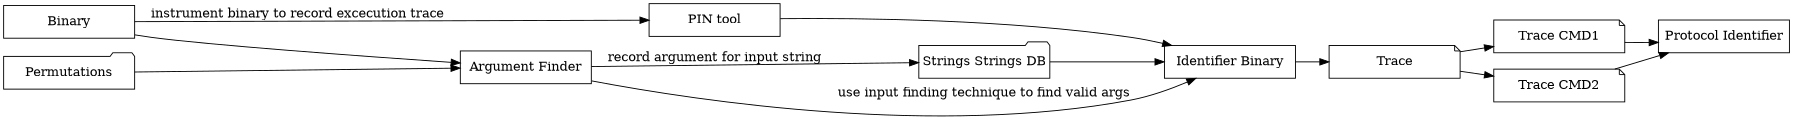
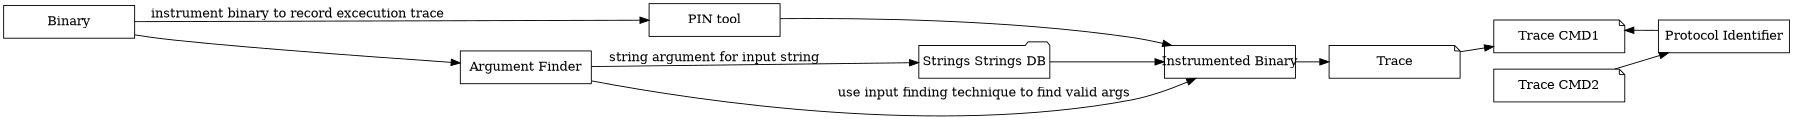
(1637, 43) -> (1646, 30)
(715, 58) -> (715, 58)
(1230, 62) -> (1230, 62)
(69, 73) -> none
(1472, 73) -> none
